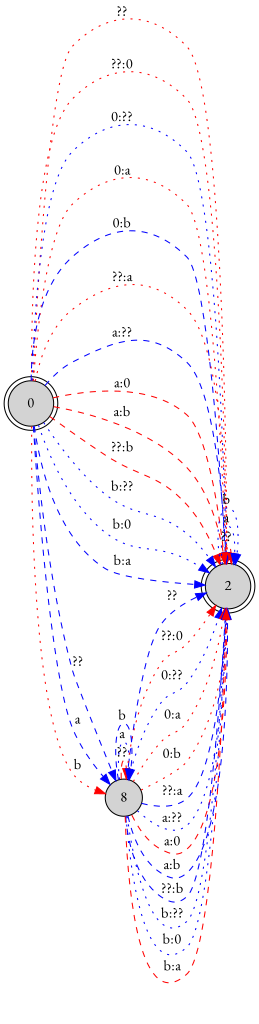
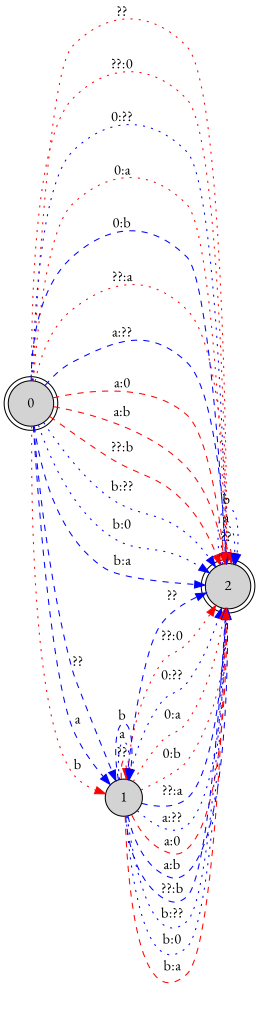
(124, 798) -> (124, 798)
